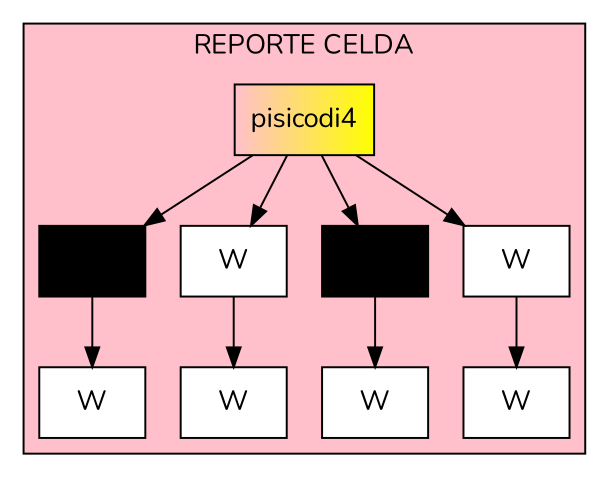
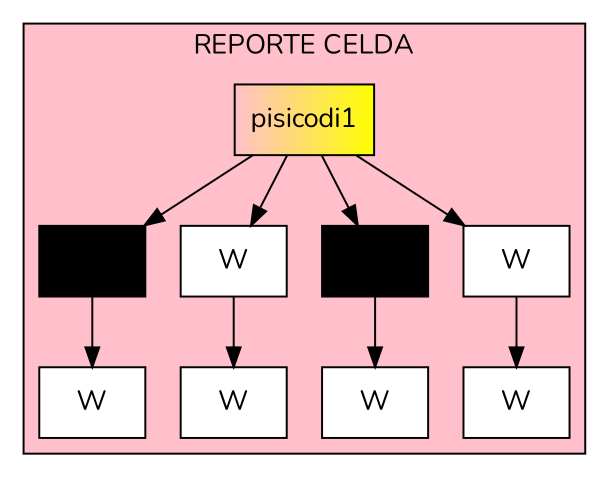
(304, 120) -> (304, 120)
